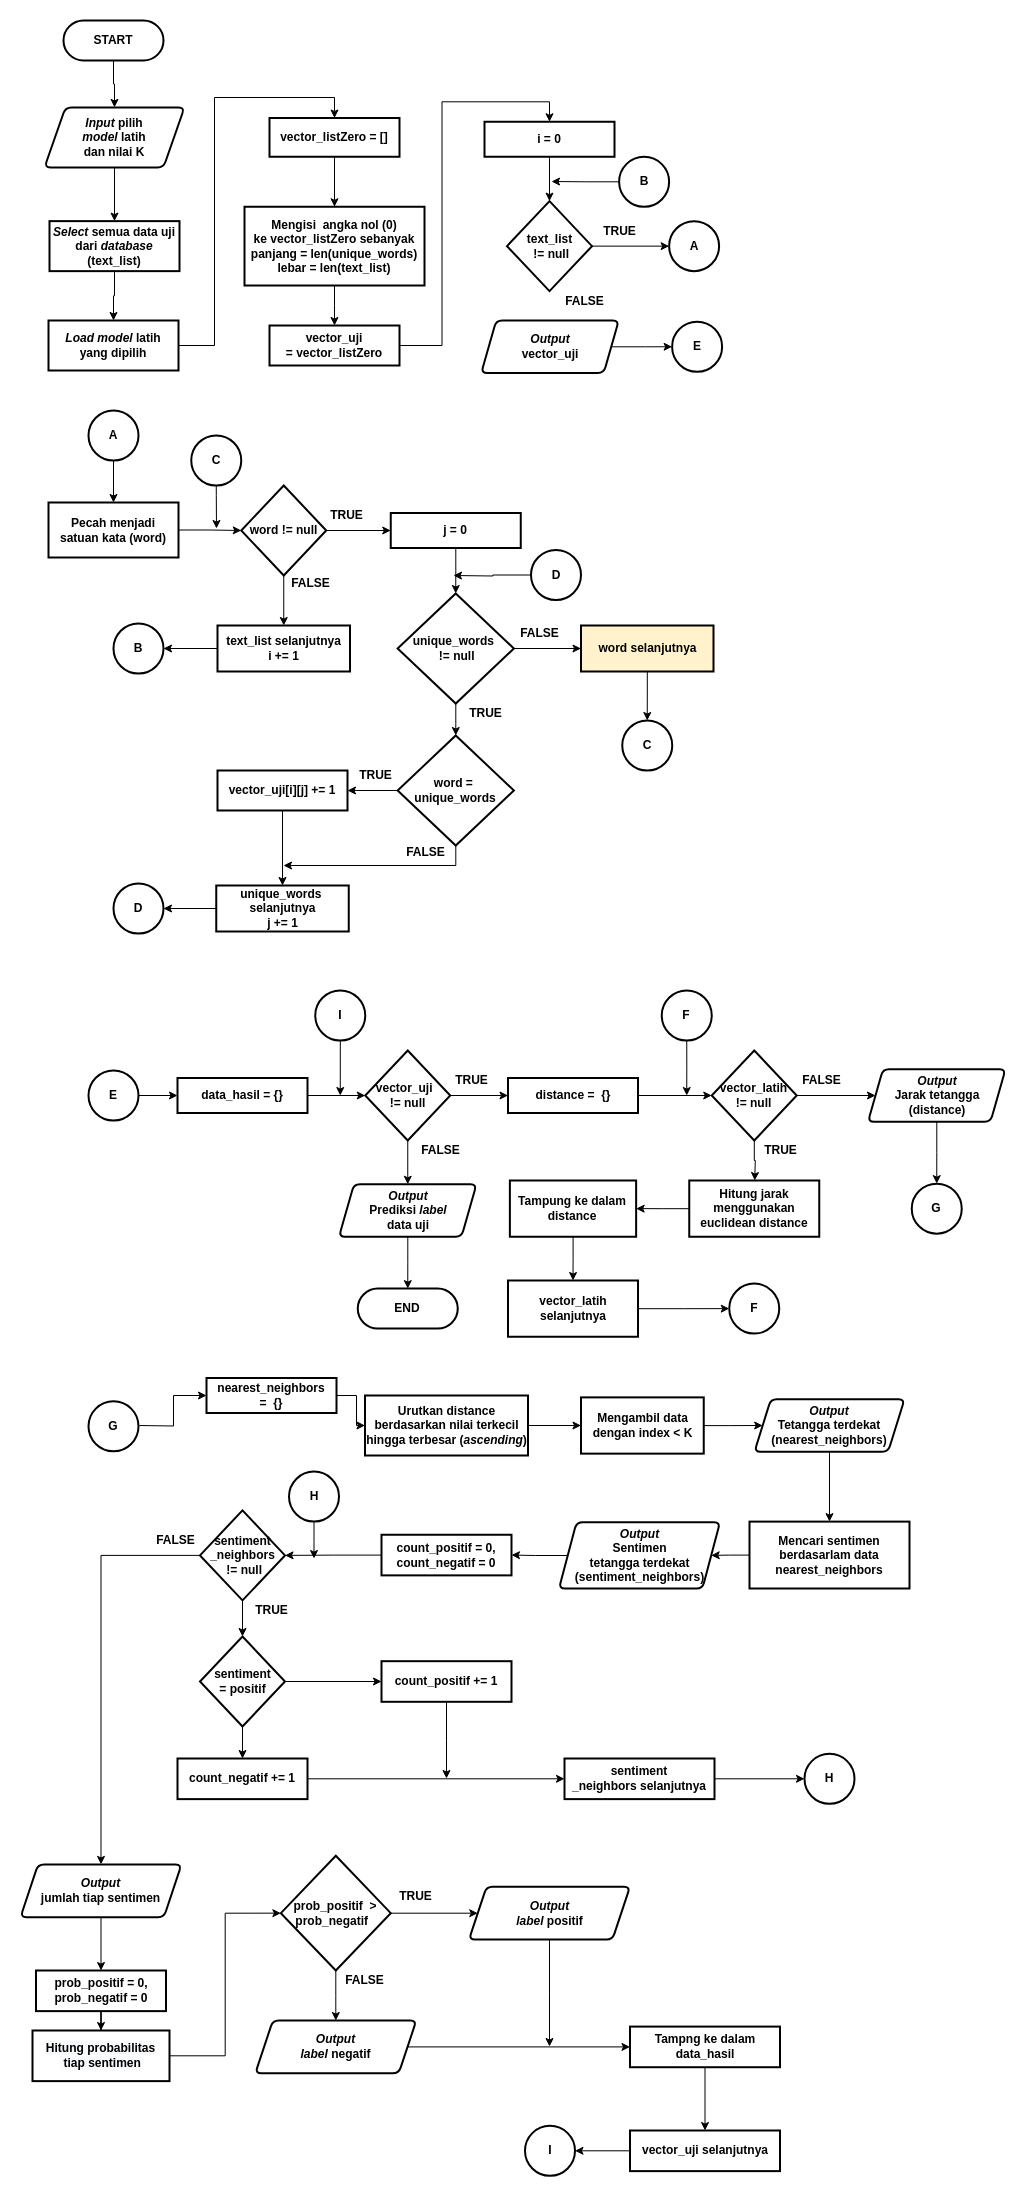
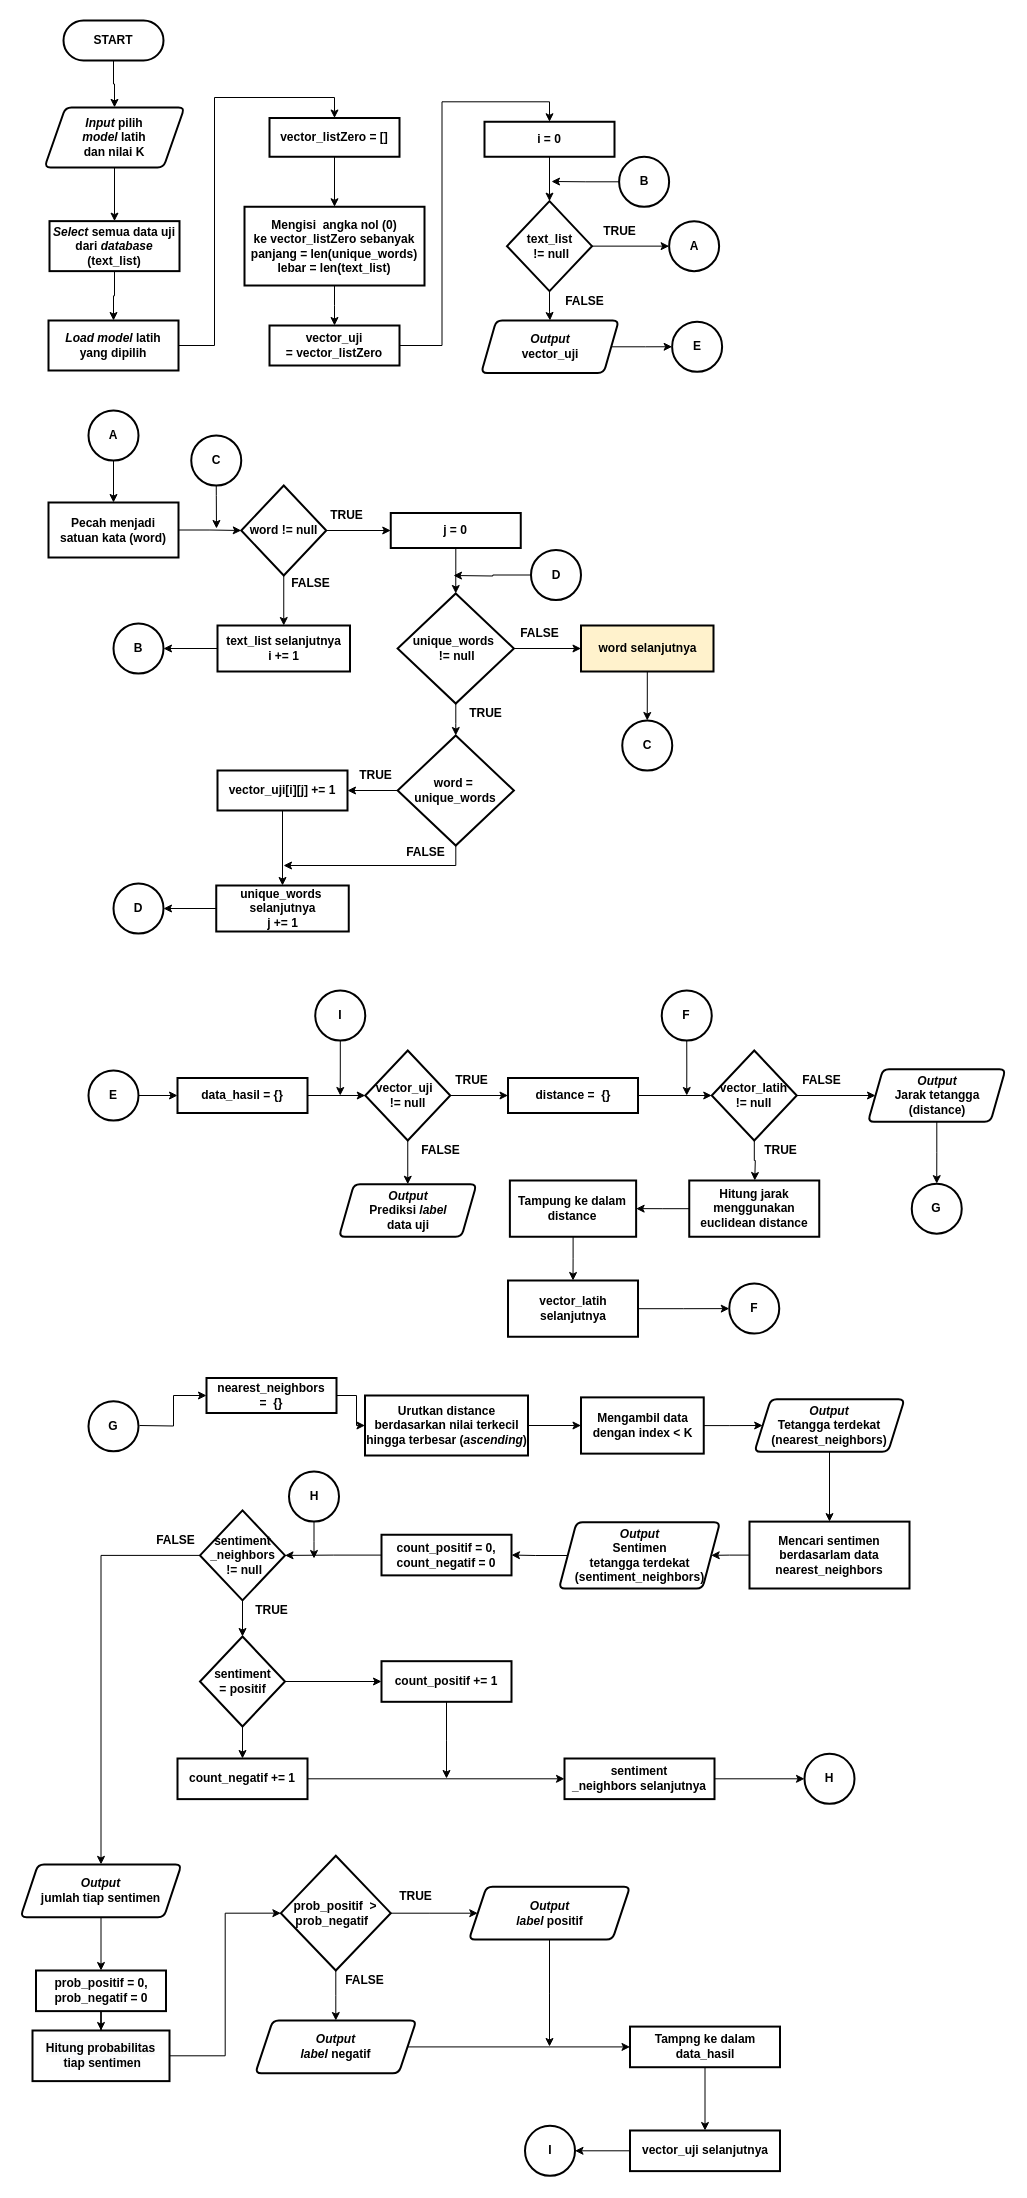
none -> (550, 303)
(408, 1260) -> none
(408, 1309) -> none
